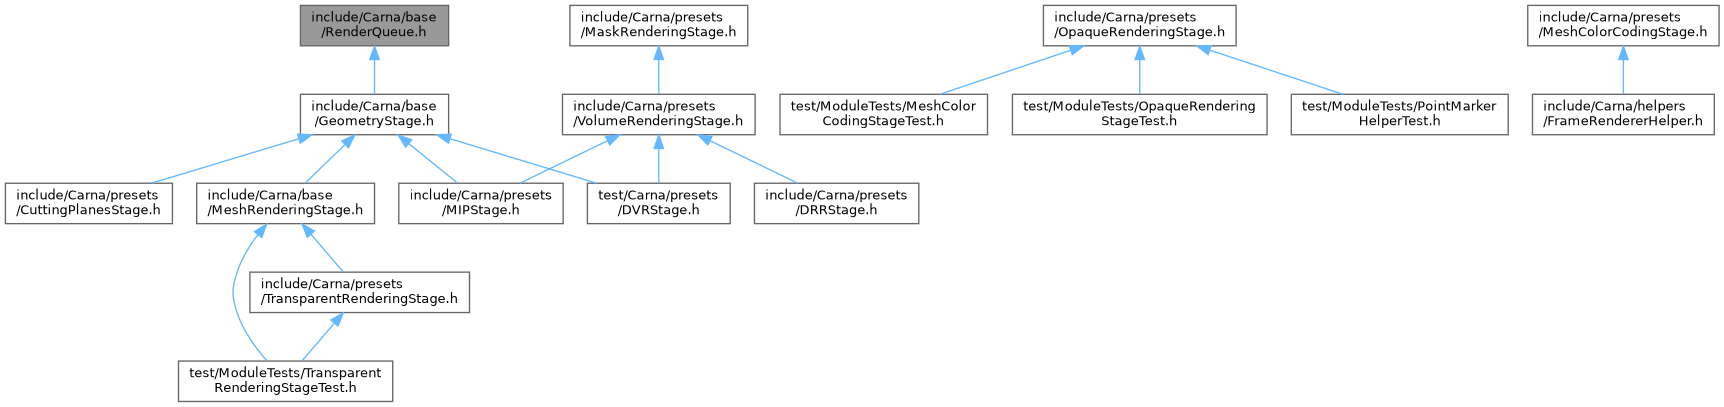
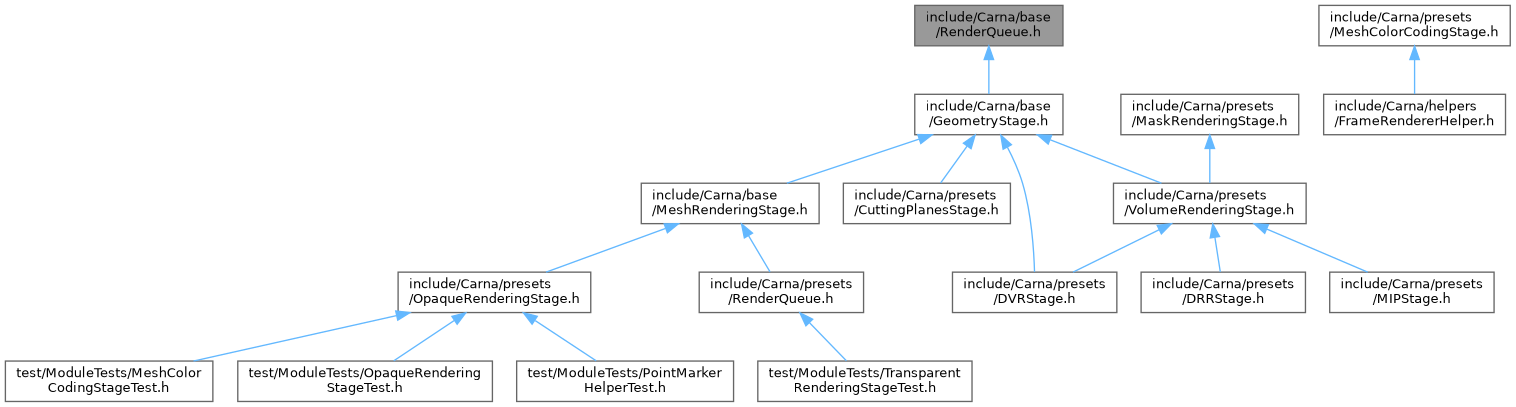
(433, 163) -> (1106, 162)
(659, 203) -> (1035, 292)
(360, 292) -> (781, 292)
(234, 299) -> (606, 250)
